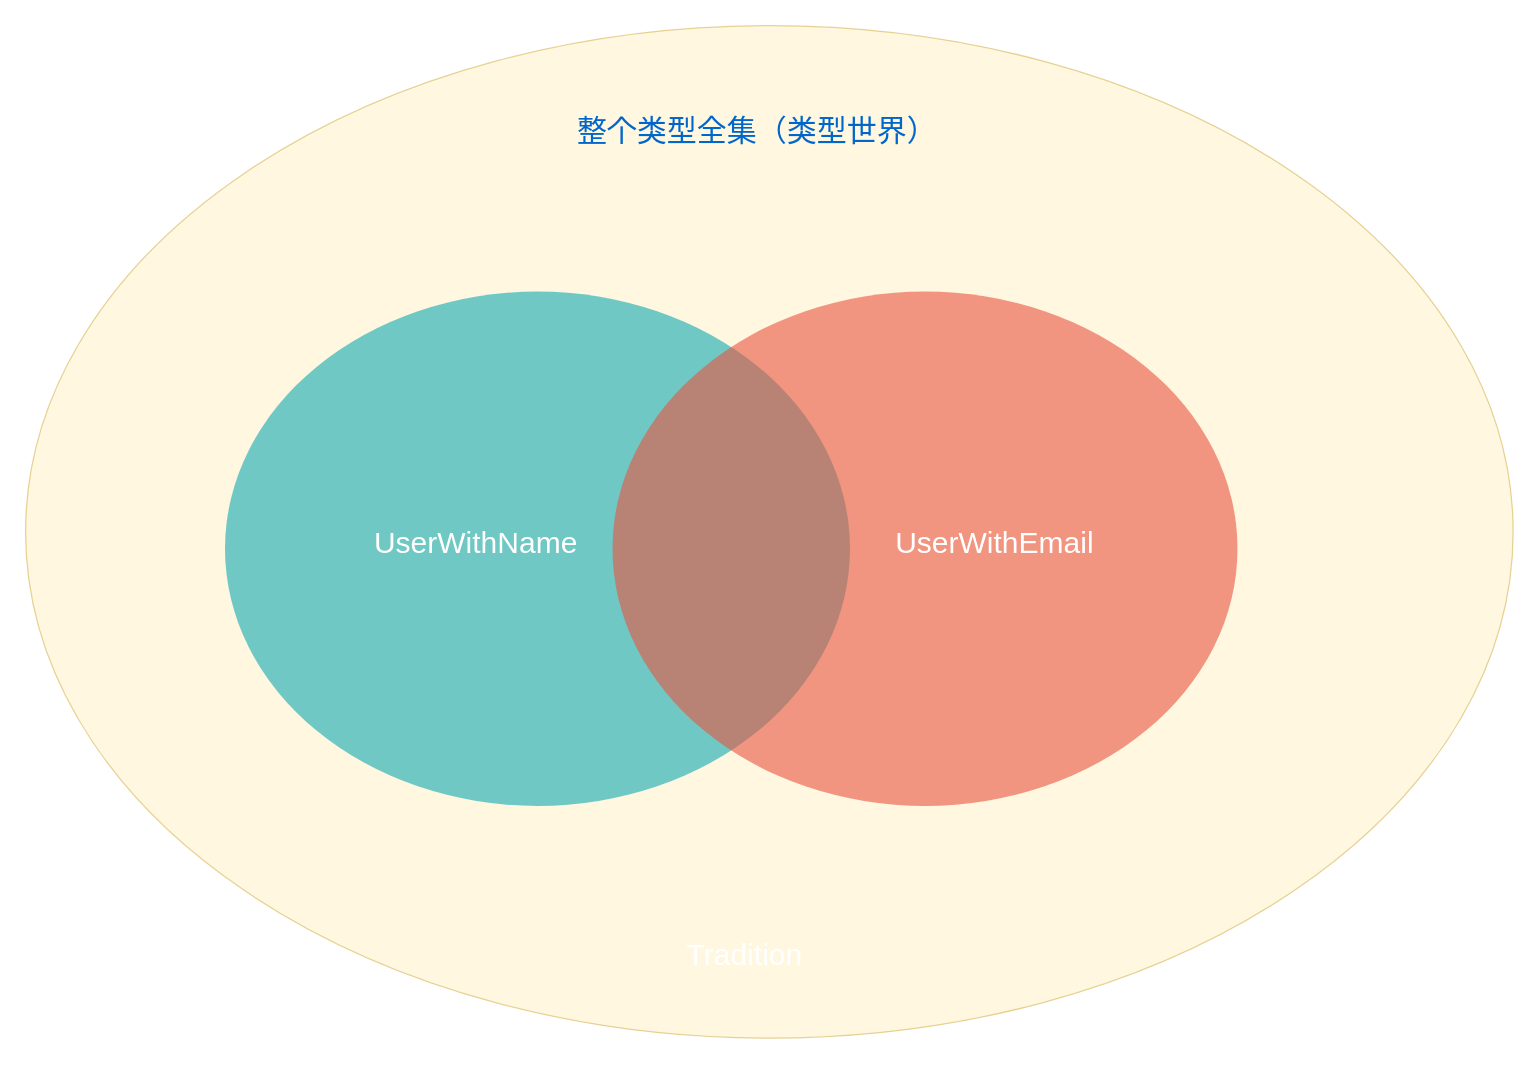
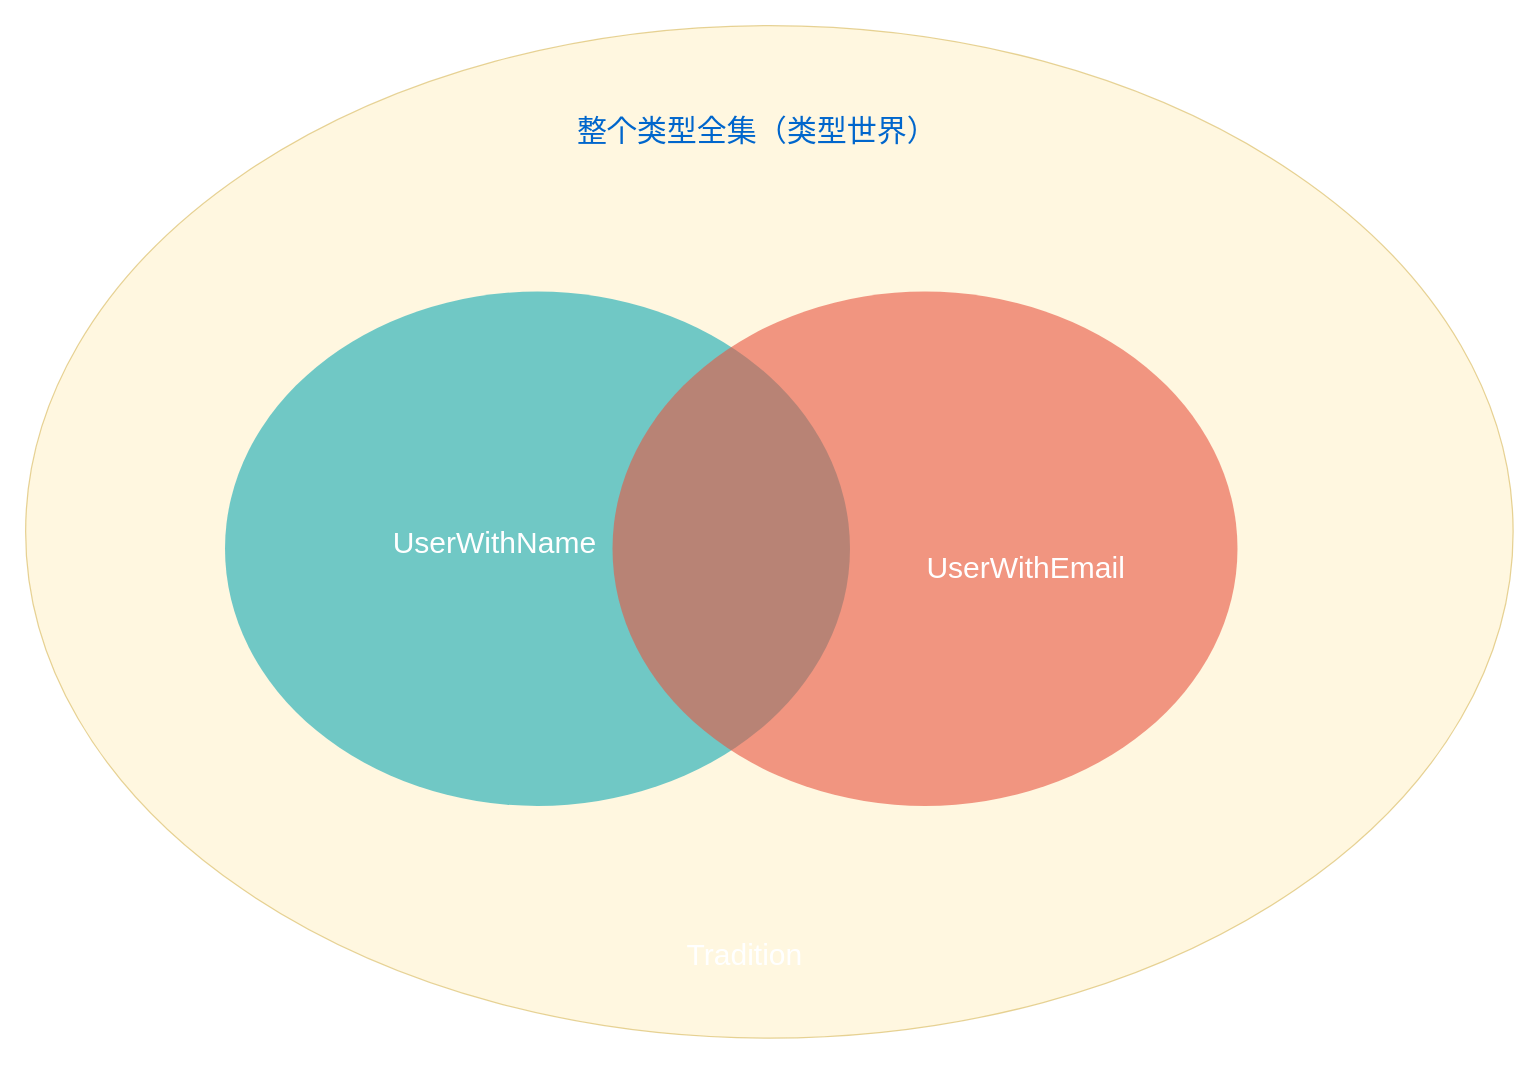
(475, 543) -> (494, 543)
(994, 543) -> (1025, 568)
